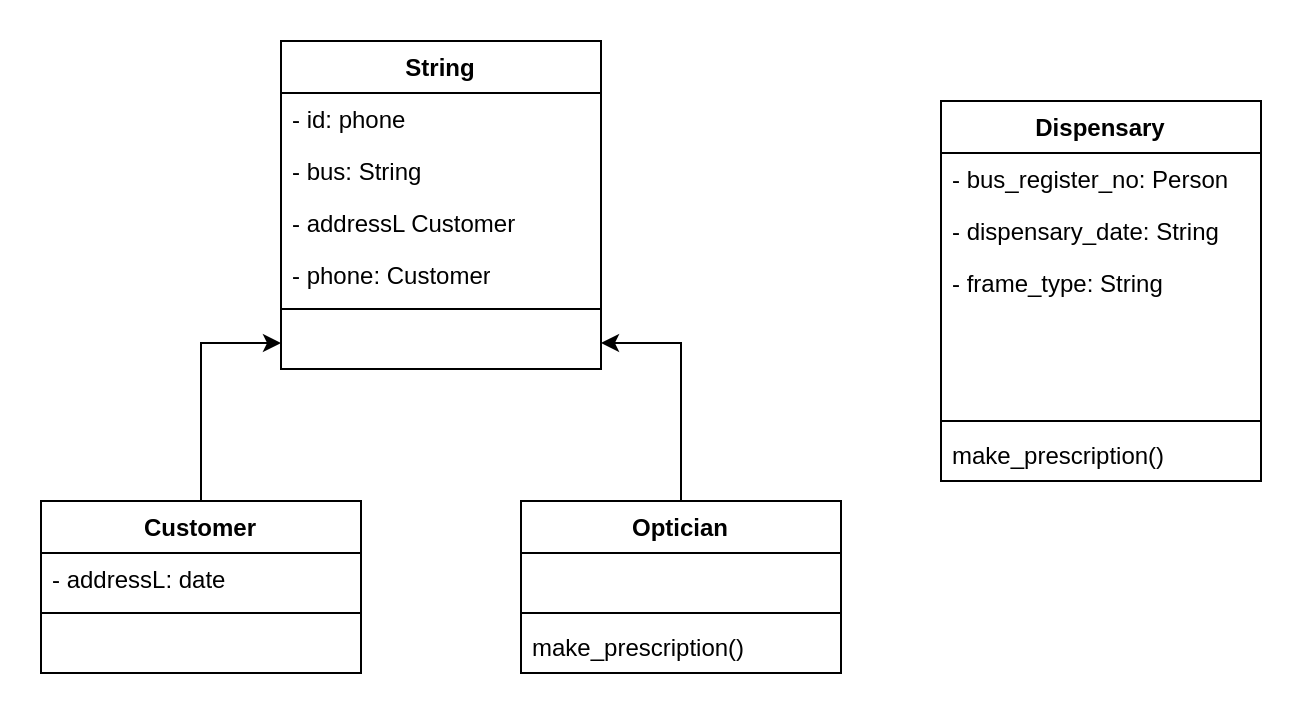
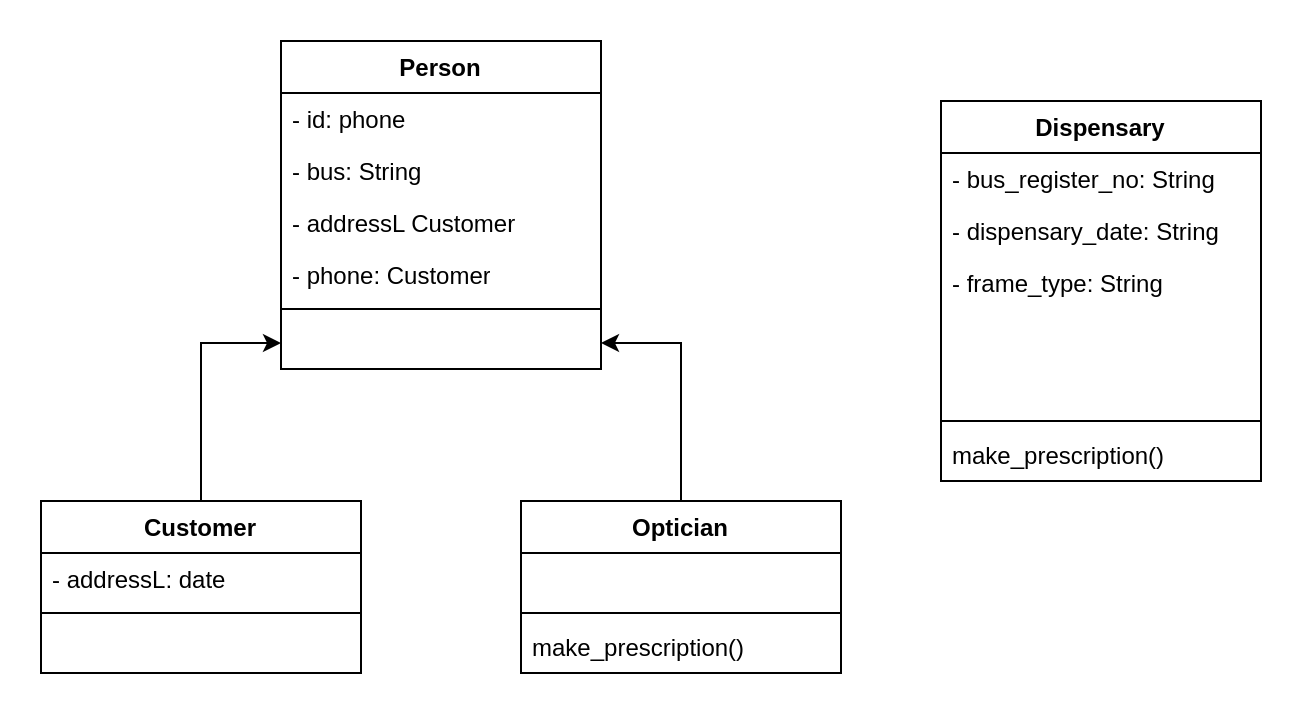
(441, 69) -> (441, 69)
(1103, 196) -> (1103, 196)
